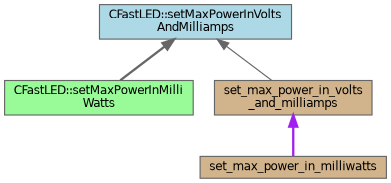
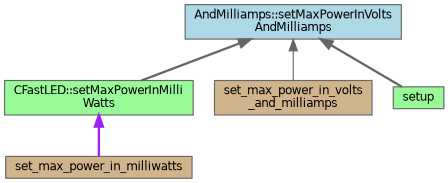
(195, 22) -> (293, 22)
none -> (419, 98)
(293, 141) -> (99, 141)
